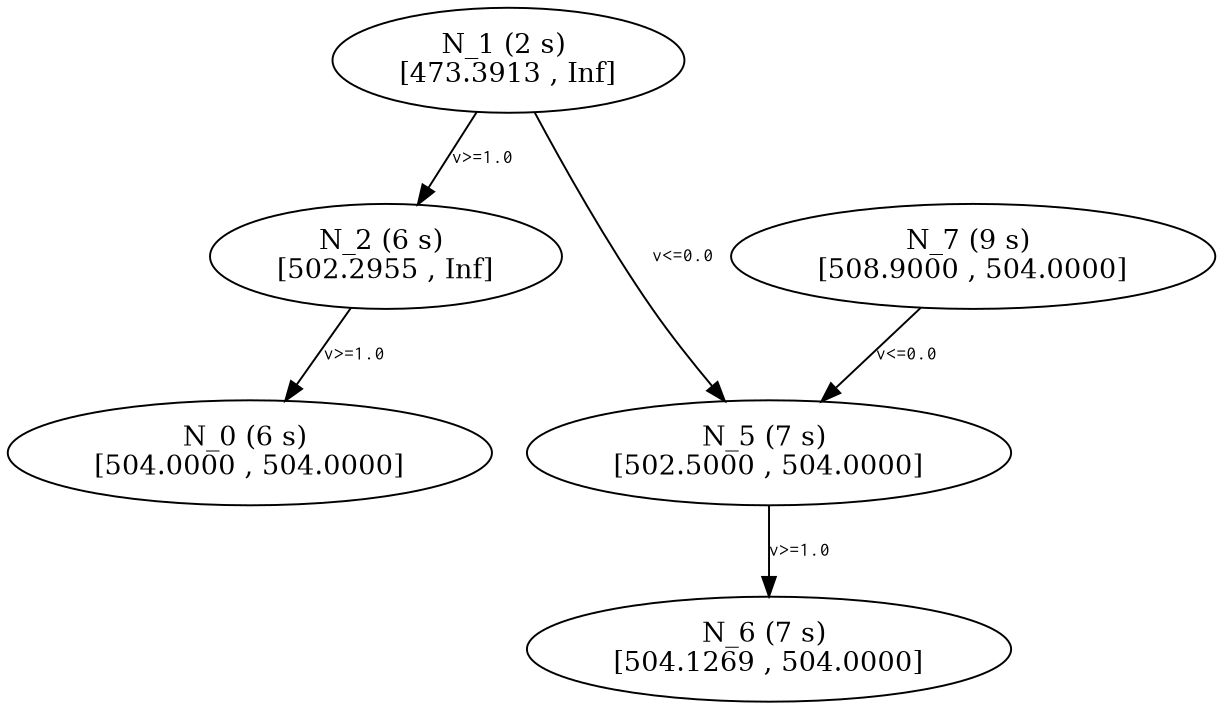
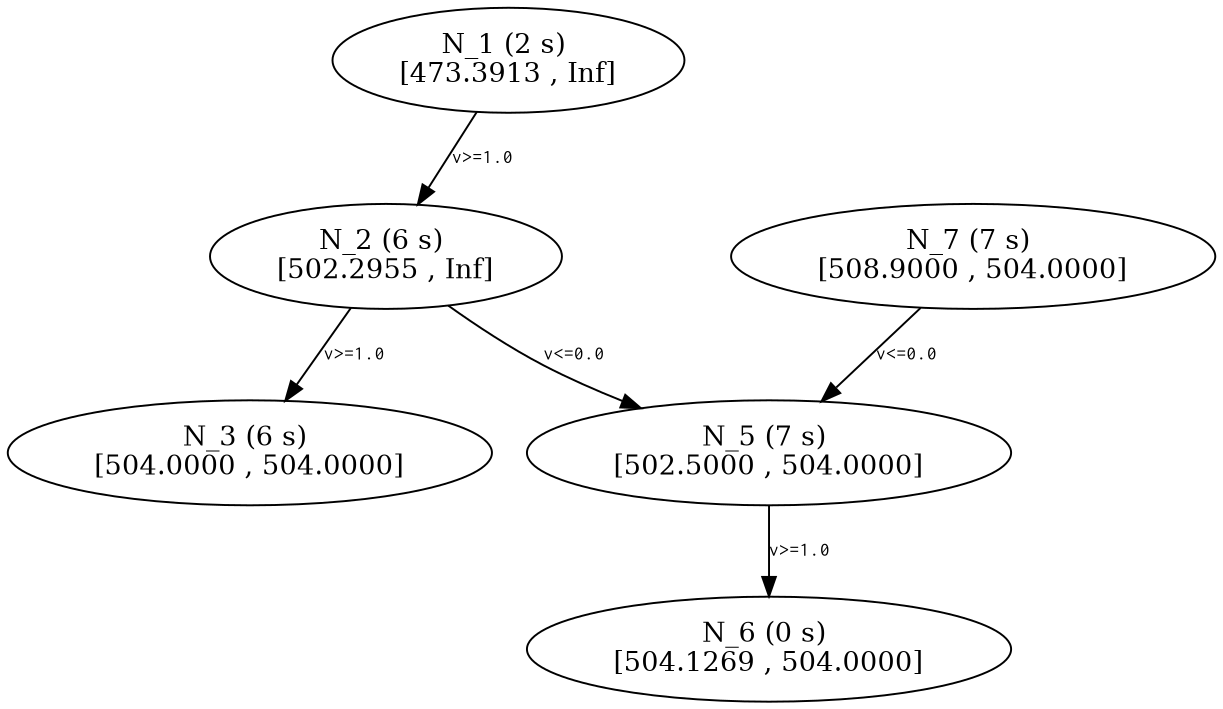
(616, 254) -> (532, 359)
(973, 256) -> (973, 256)
(250, 453) -> (250, 453)
(769, 649) -> (769, 649)
